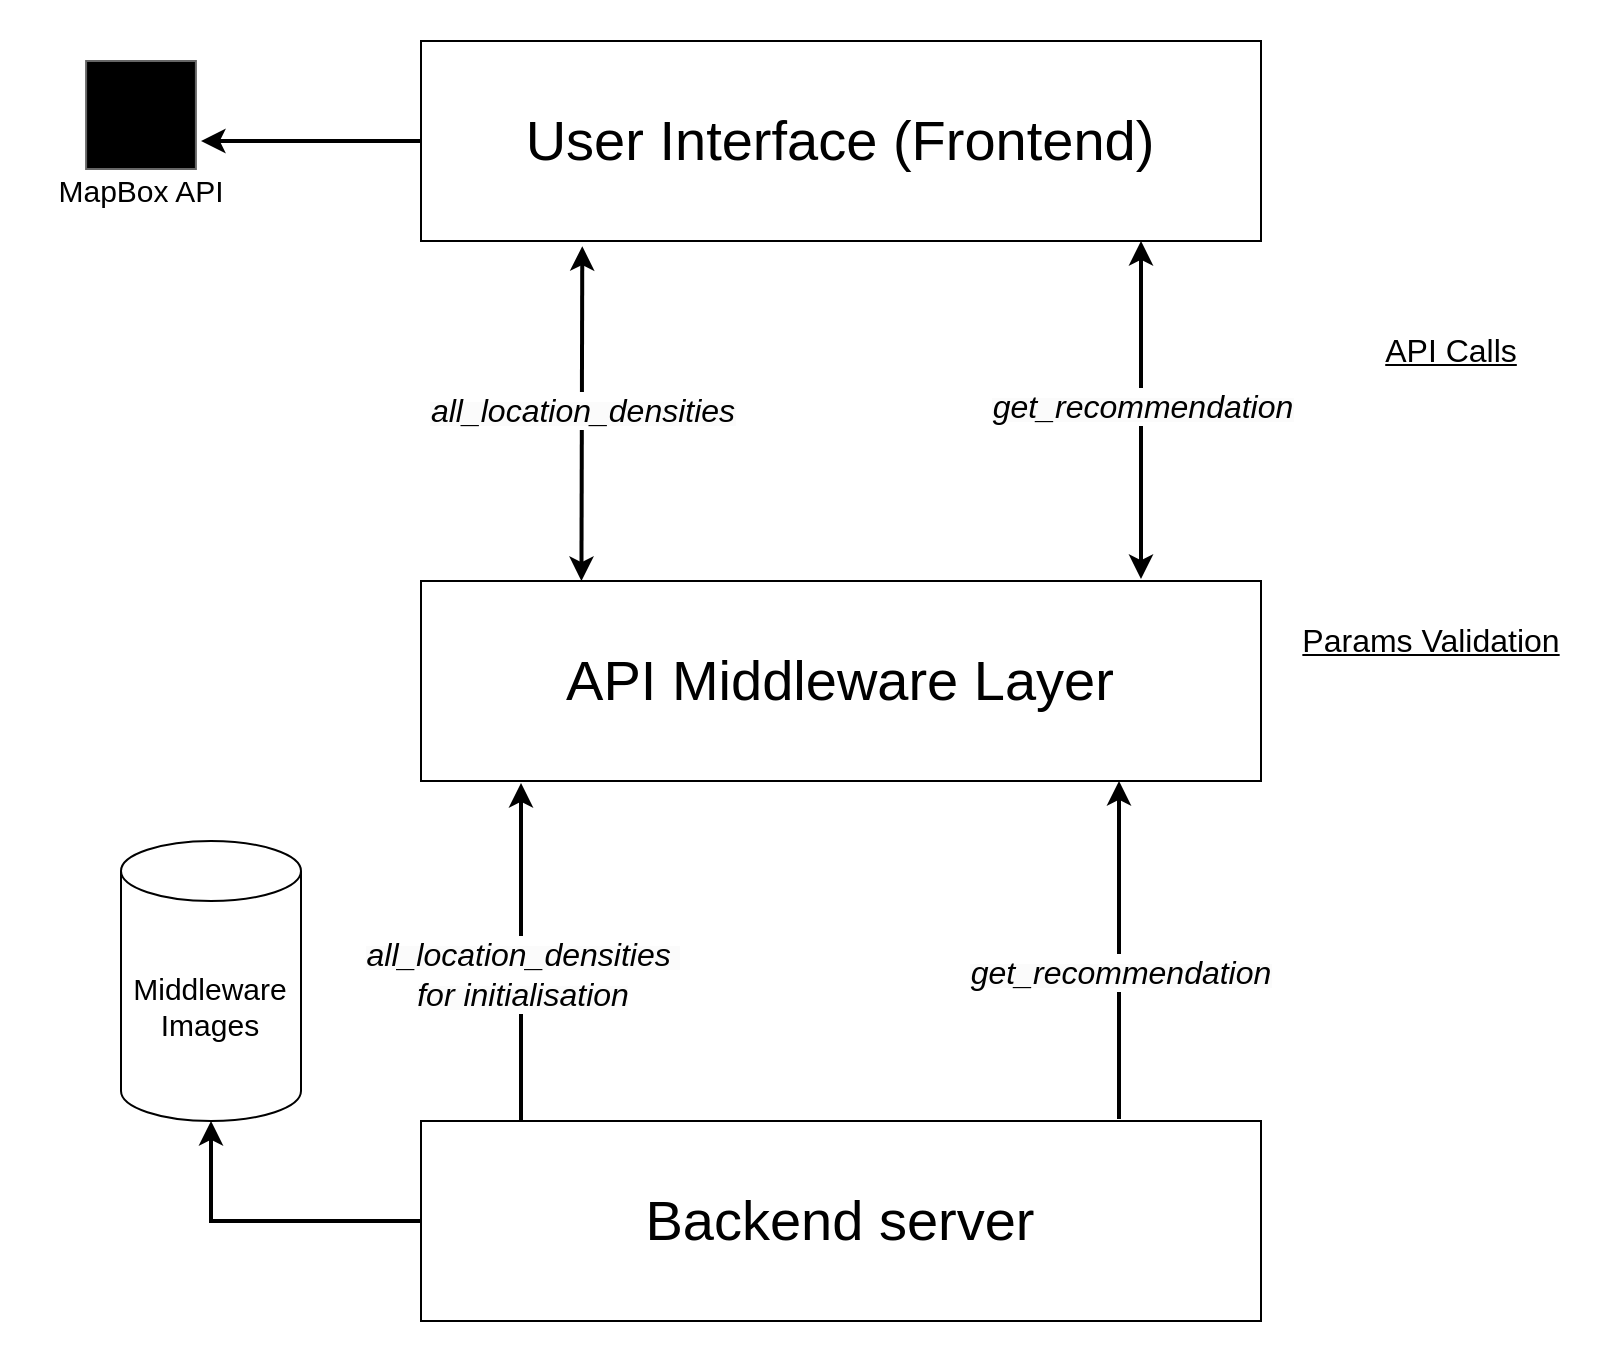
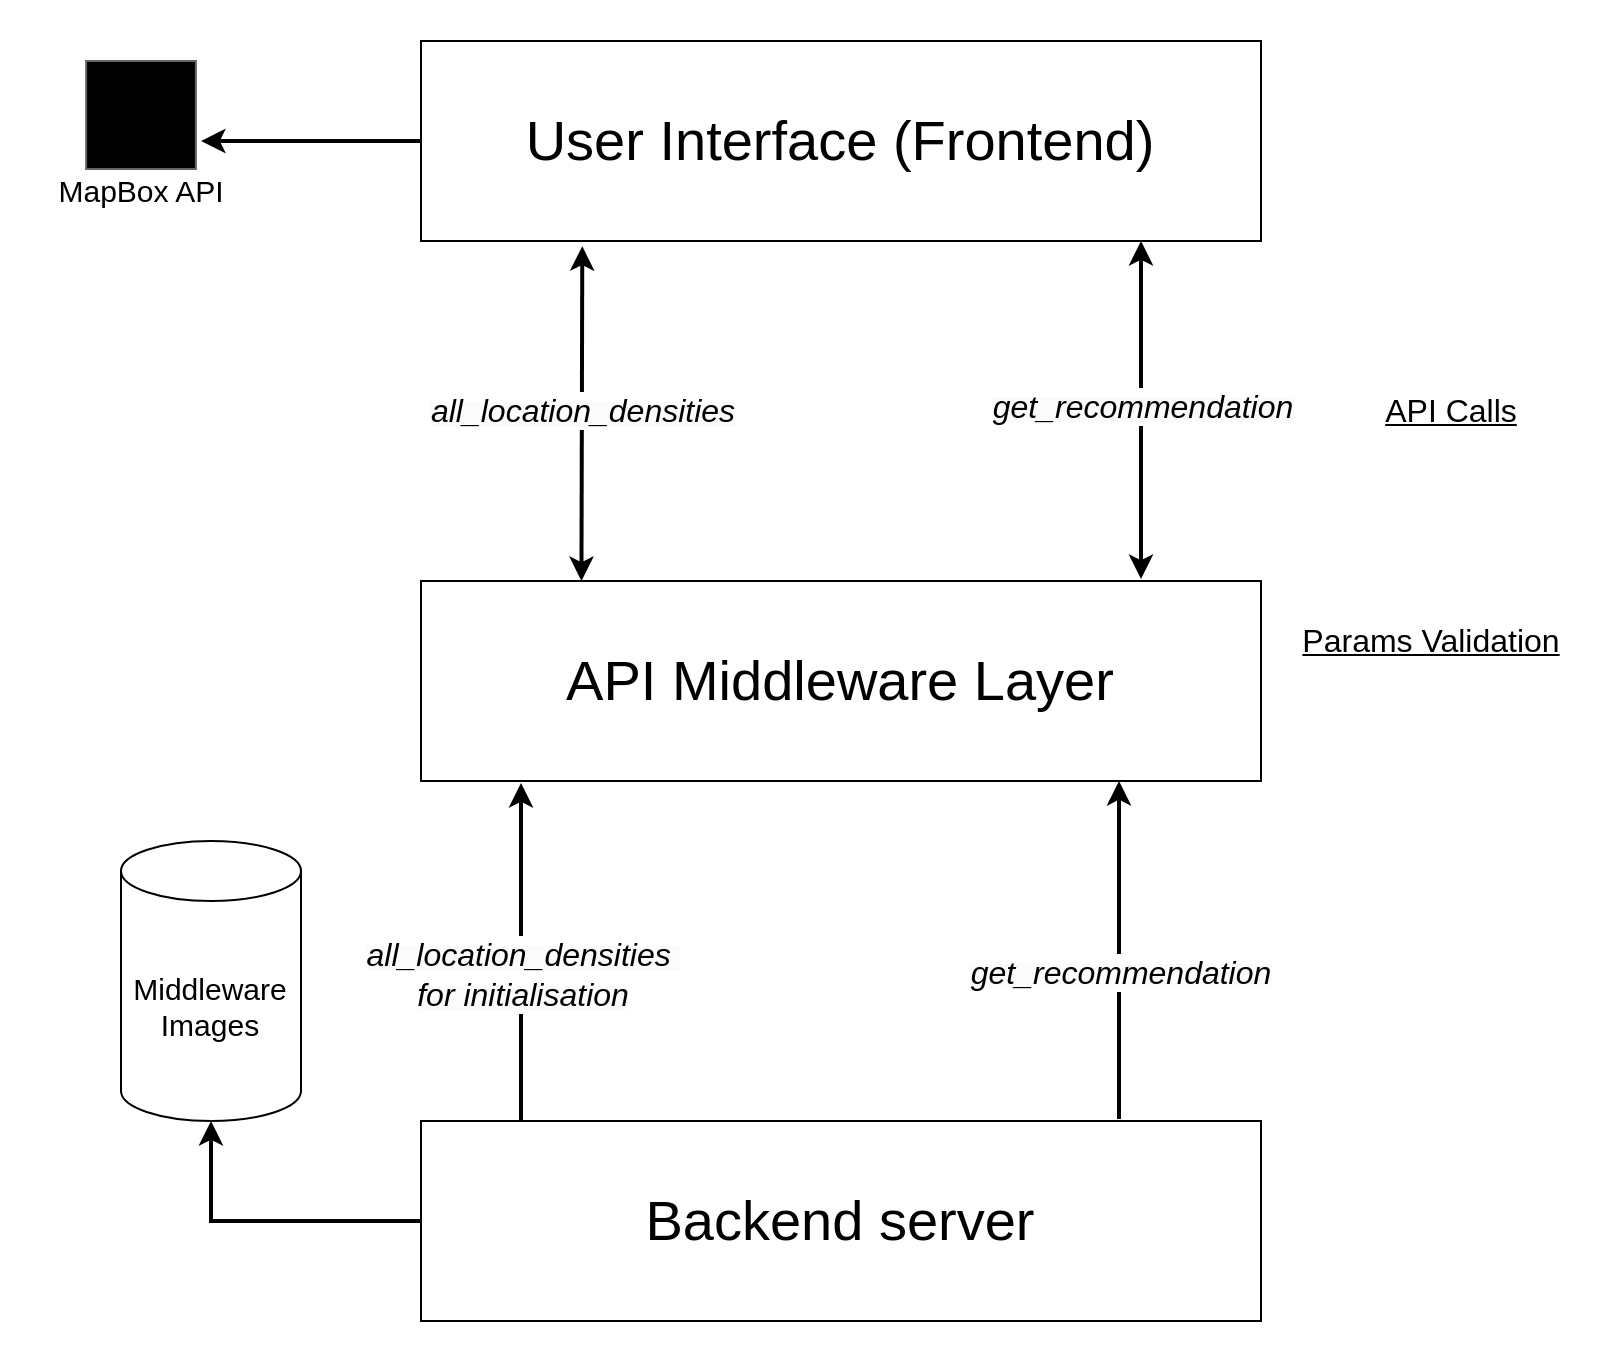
(1451, 351) -> (1451, 411)
